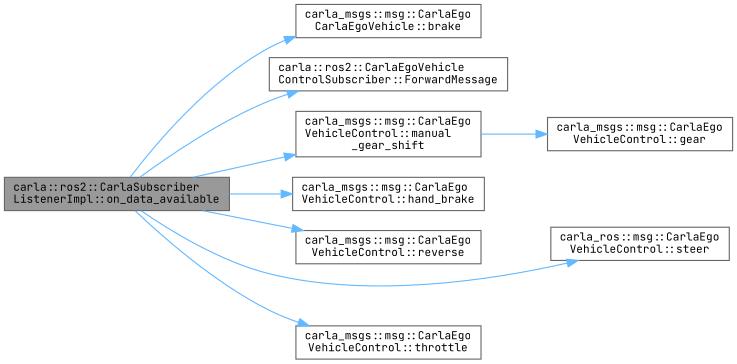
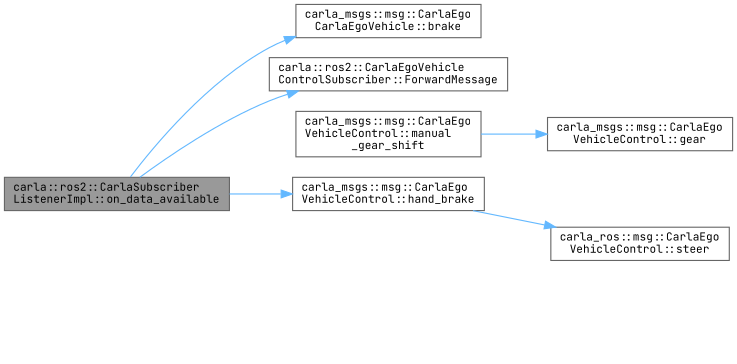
(239, 167) -> none
(388, 247) -> none
(347, 285) -> (509, 218)
(388, 342) -> none
